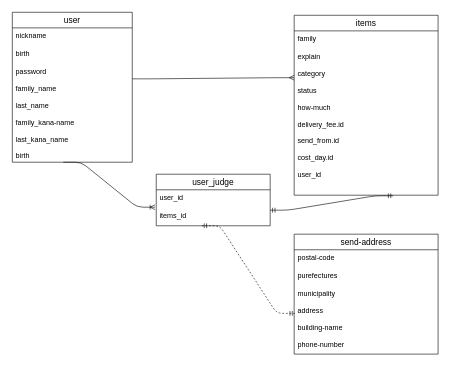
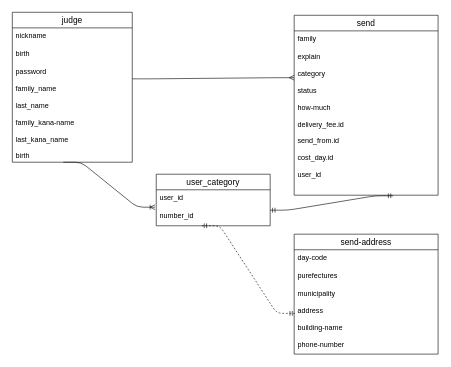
(72, 21) -> (72, 21)
(366, 24) -> (366, 24)
(213, 183) -> (213, 183)
(174, 216) -> (177, 216)
(319, 258) -> (314, 258)
